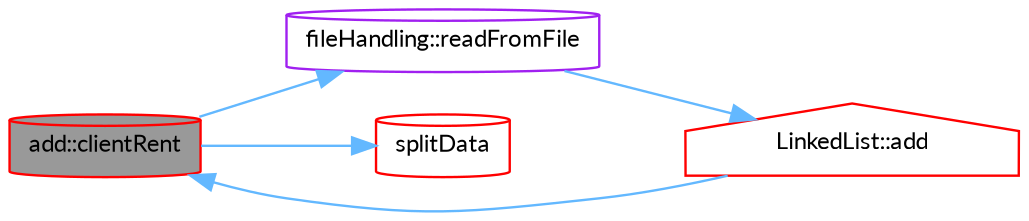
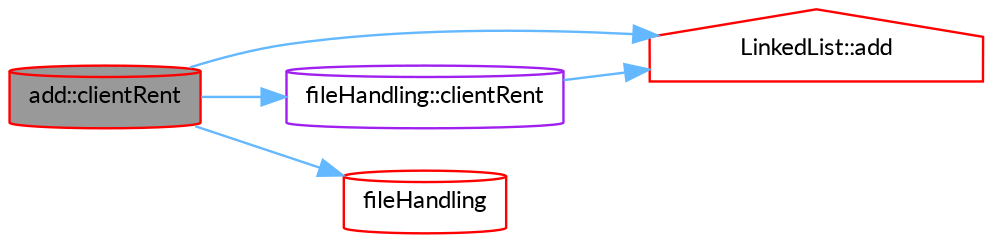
(443, 41) -> (425, 97)
(443, 146) -> (425, 202)
(471, 210) -> (410, 33)
